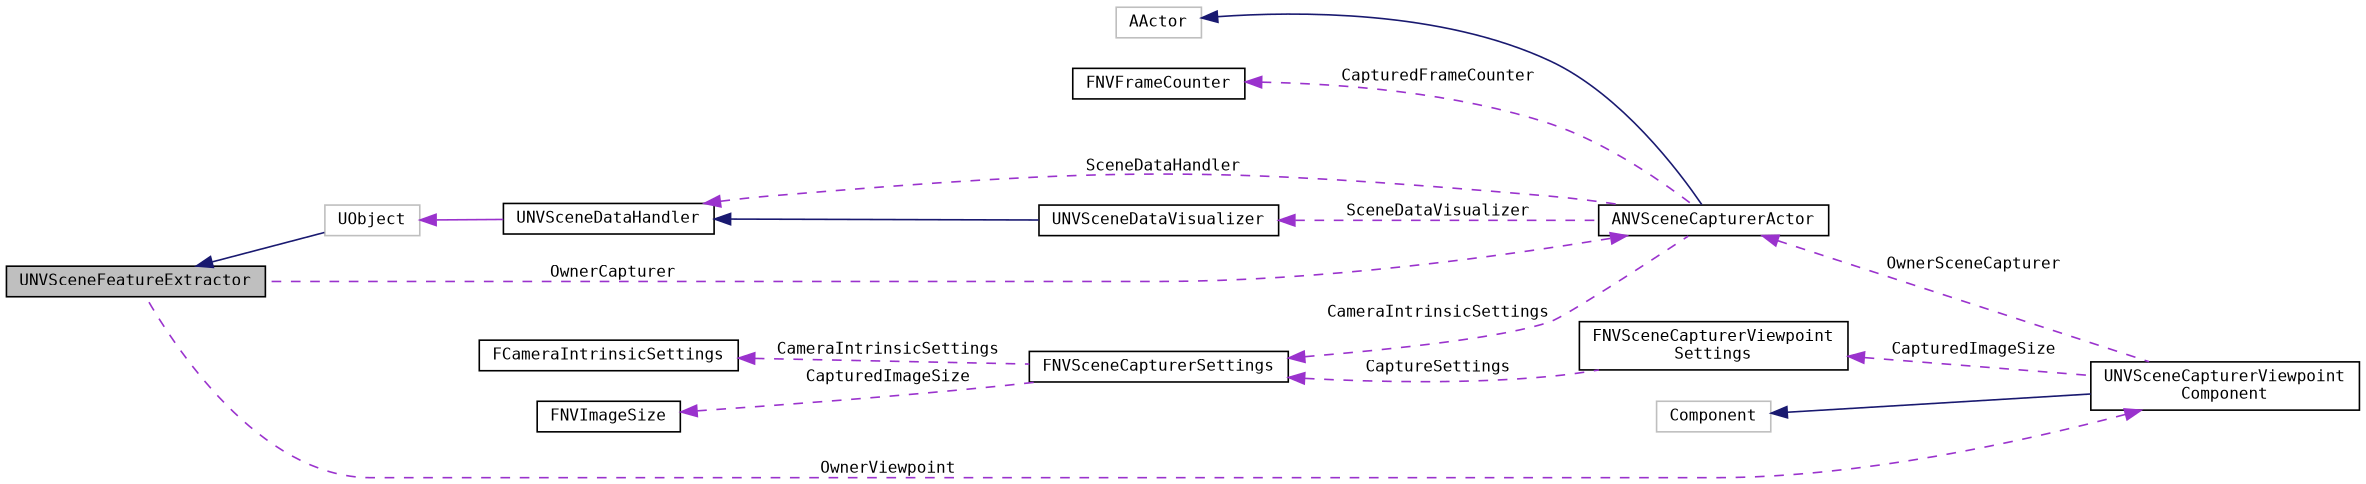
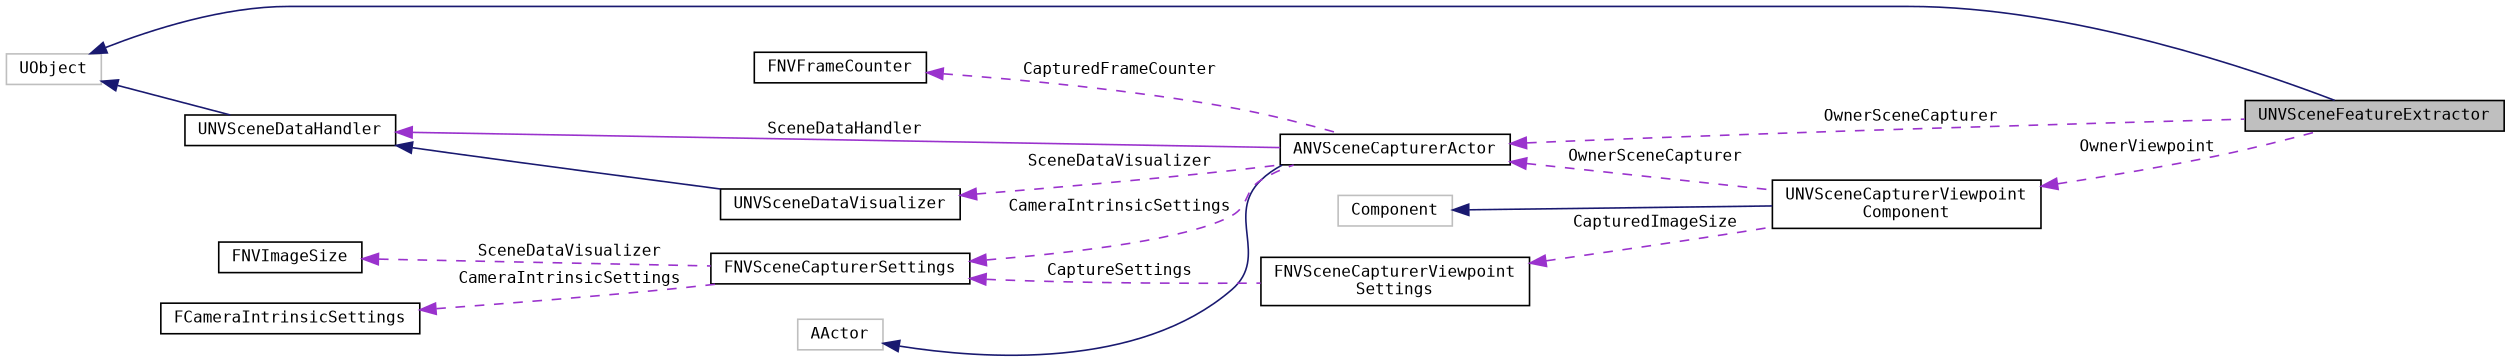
(1172, 174) -> (846, 140)
(470, 220) -> (174, 100)
(268, 247) -> (1224, 6)
(609, 273) -> (1907, 117)
(884, 377) -> (565, 252)
